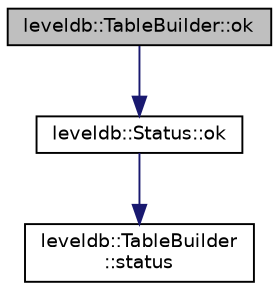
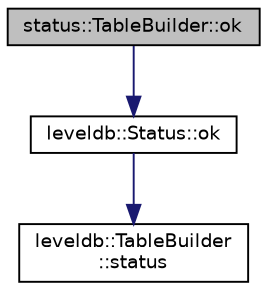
(139, 27) -> (134, 27)
